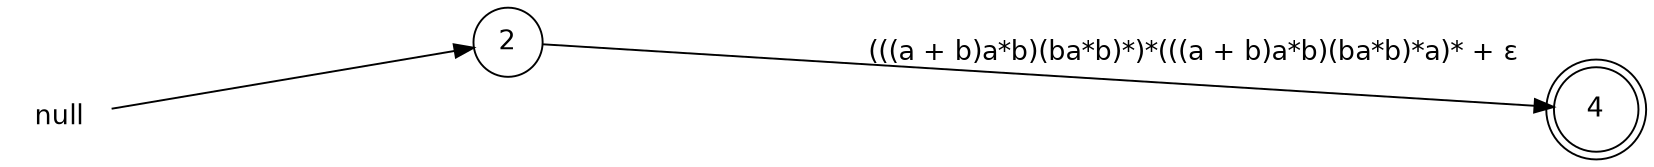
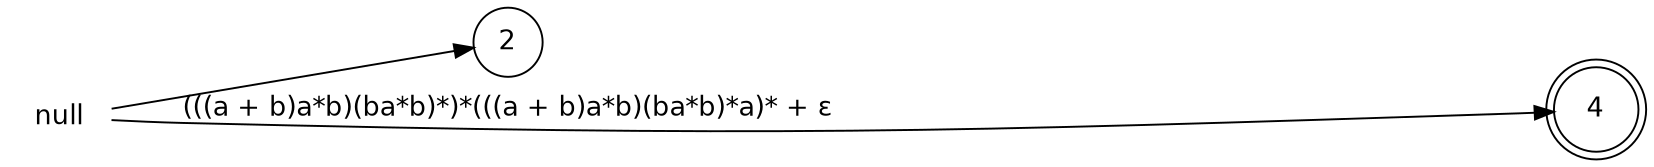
(1039, 75) -> (823, 131)
